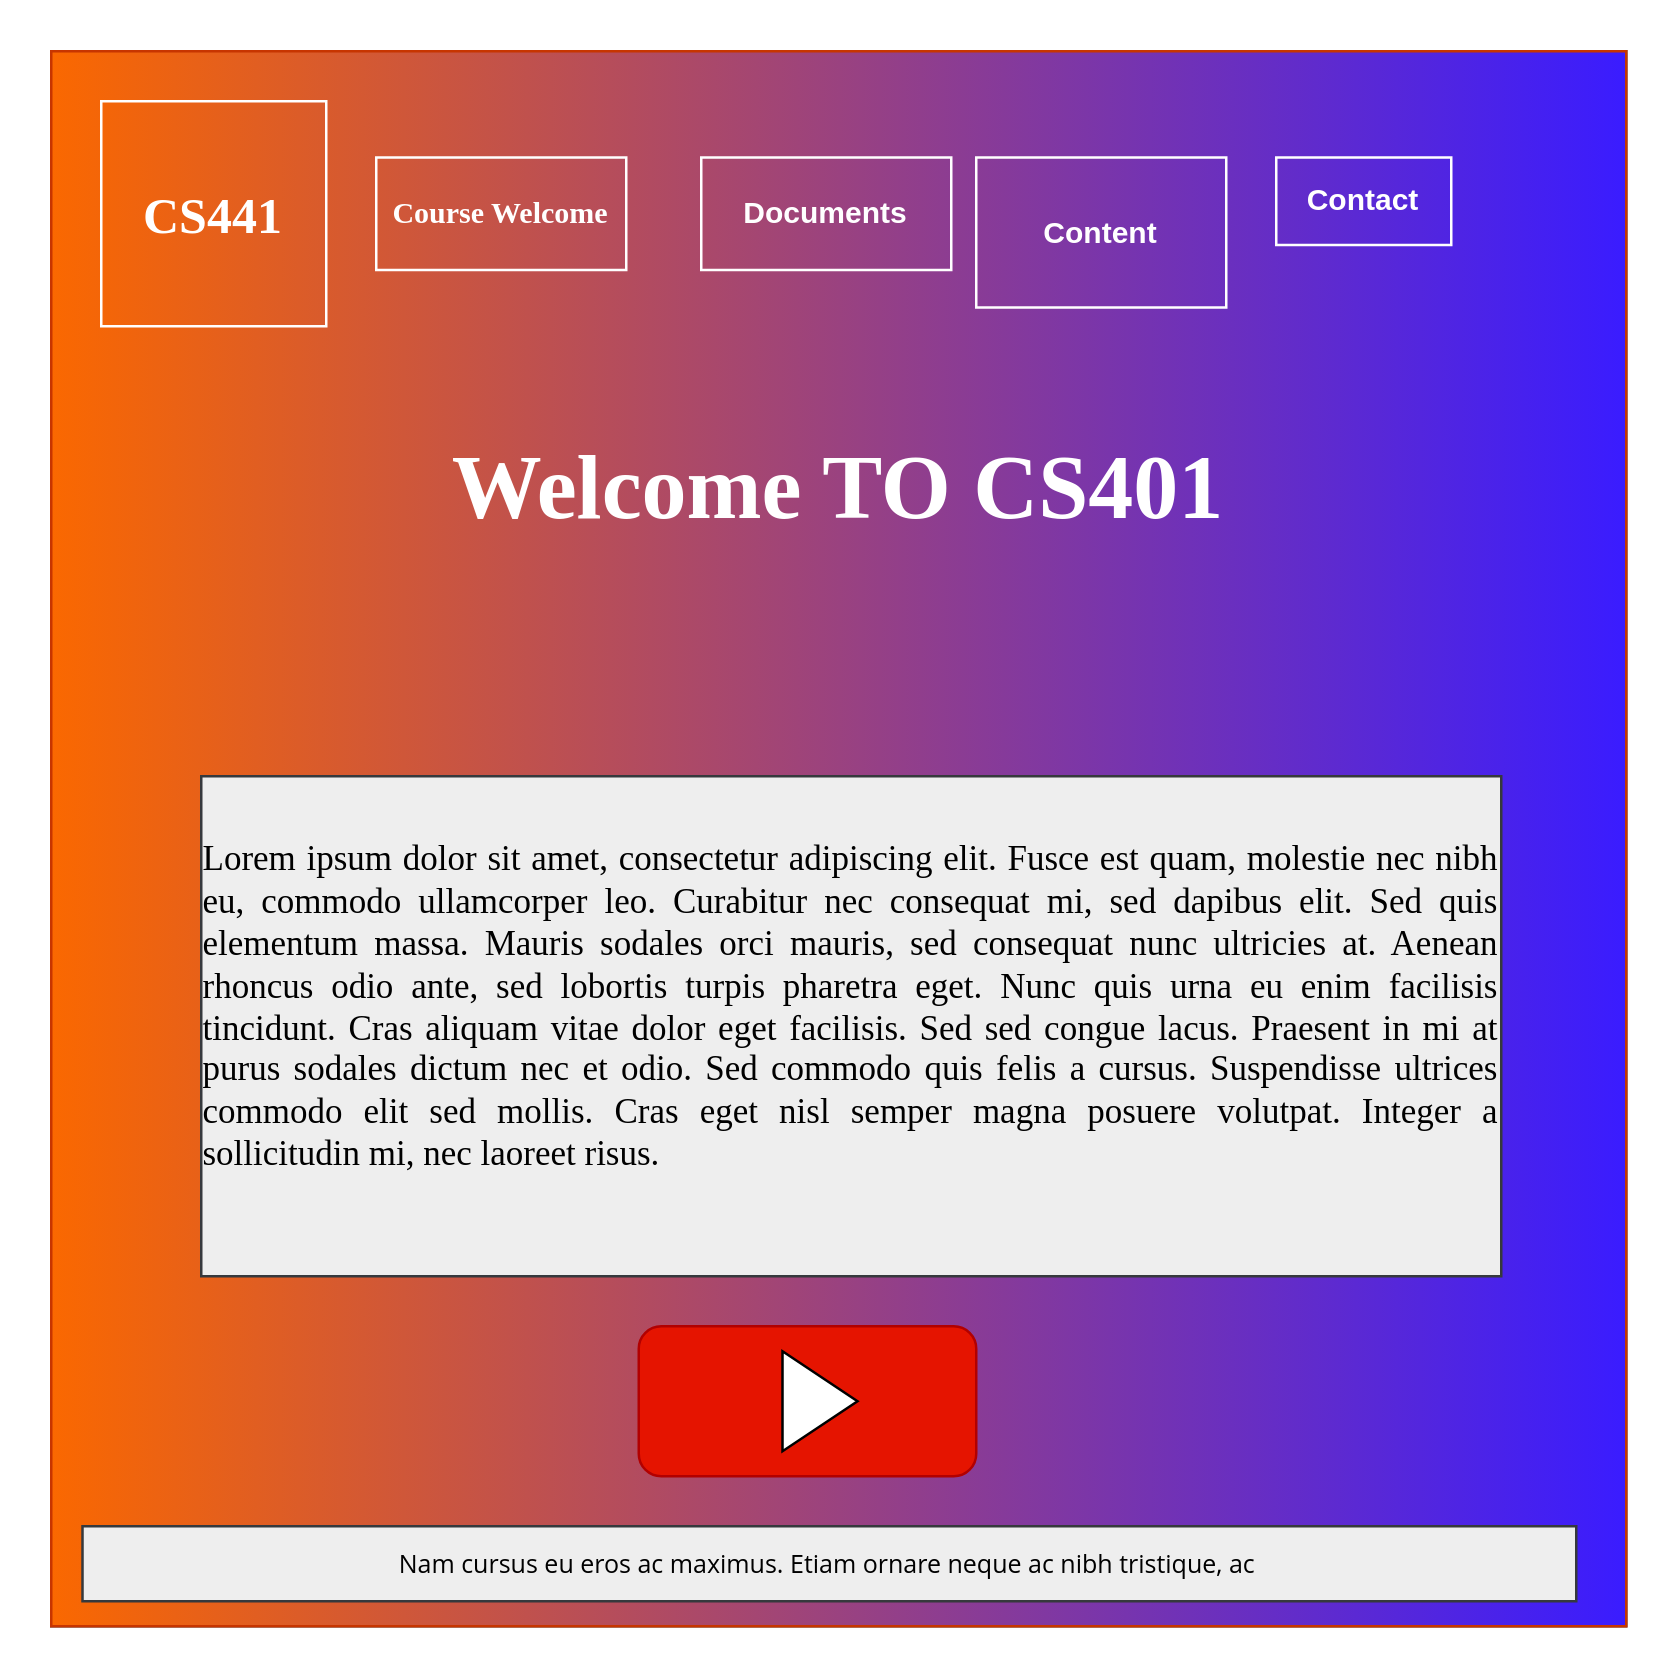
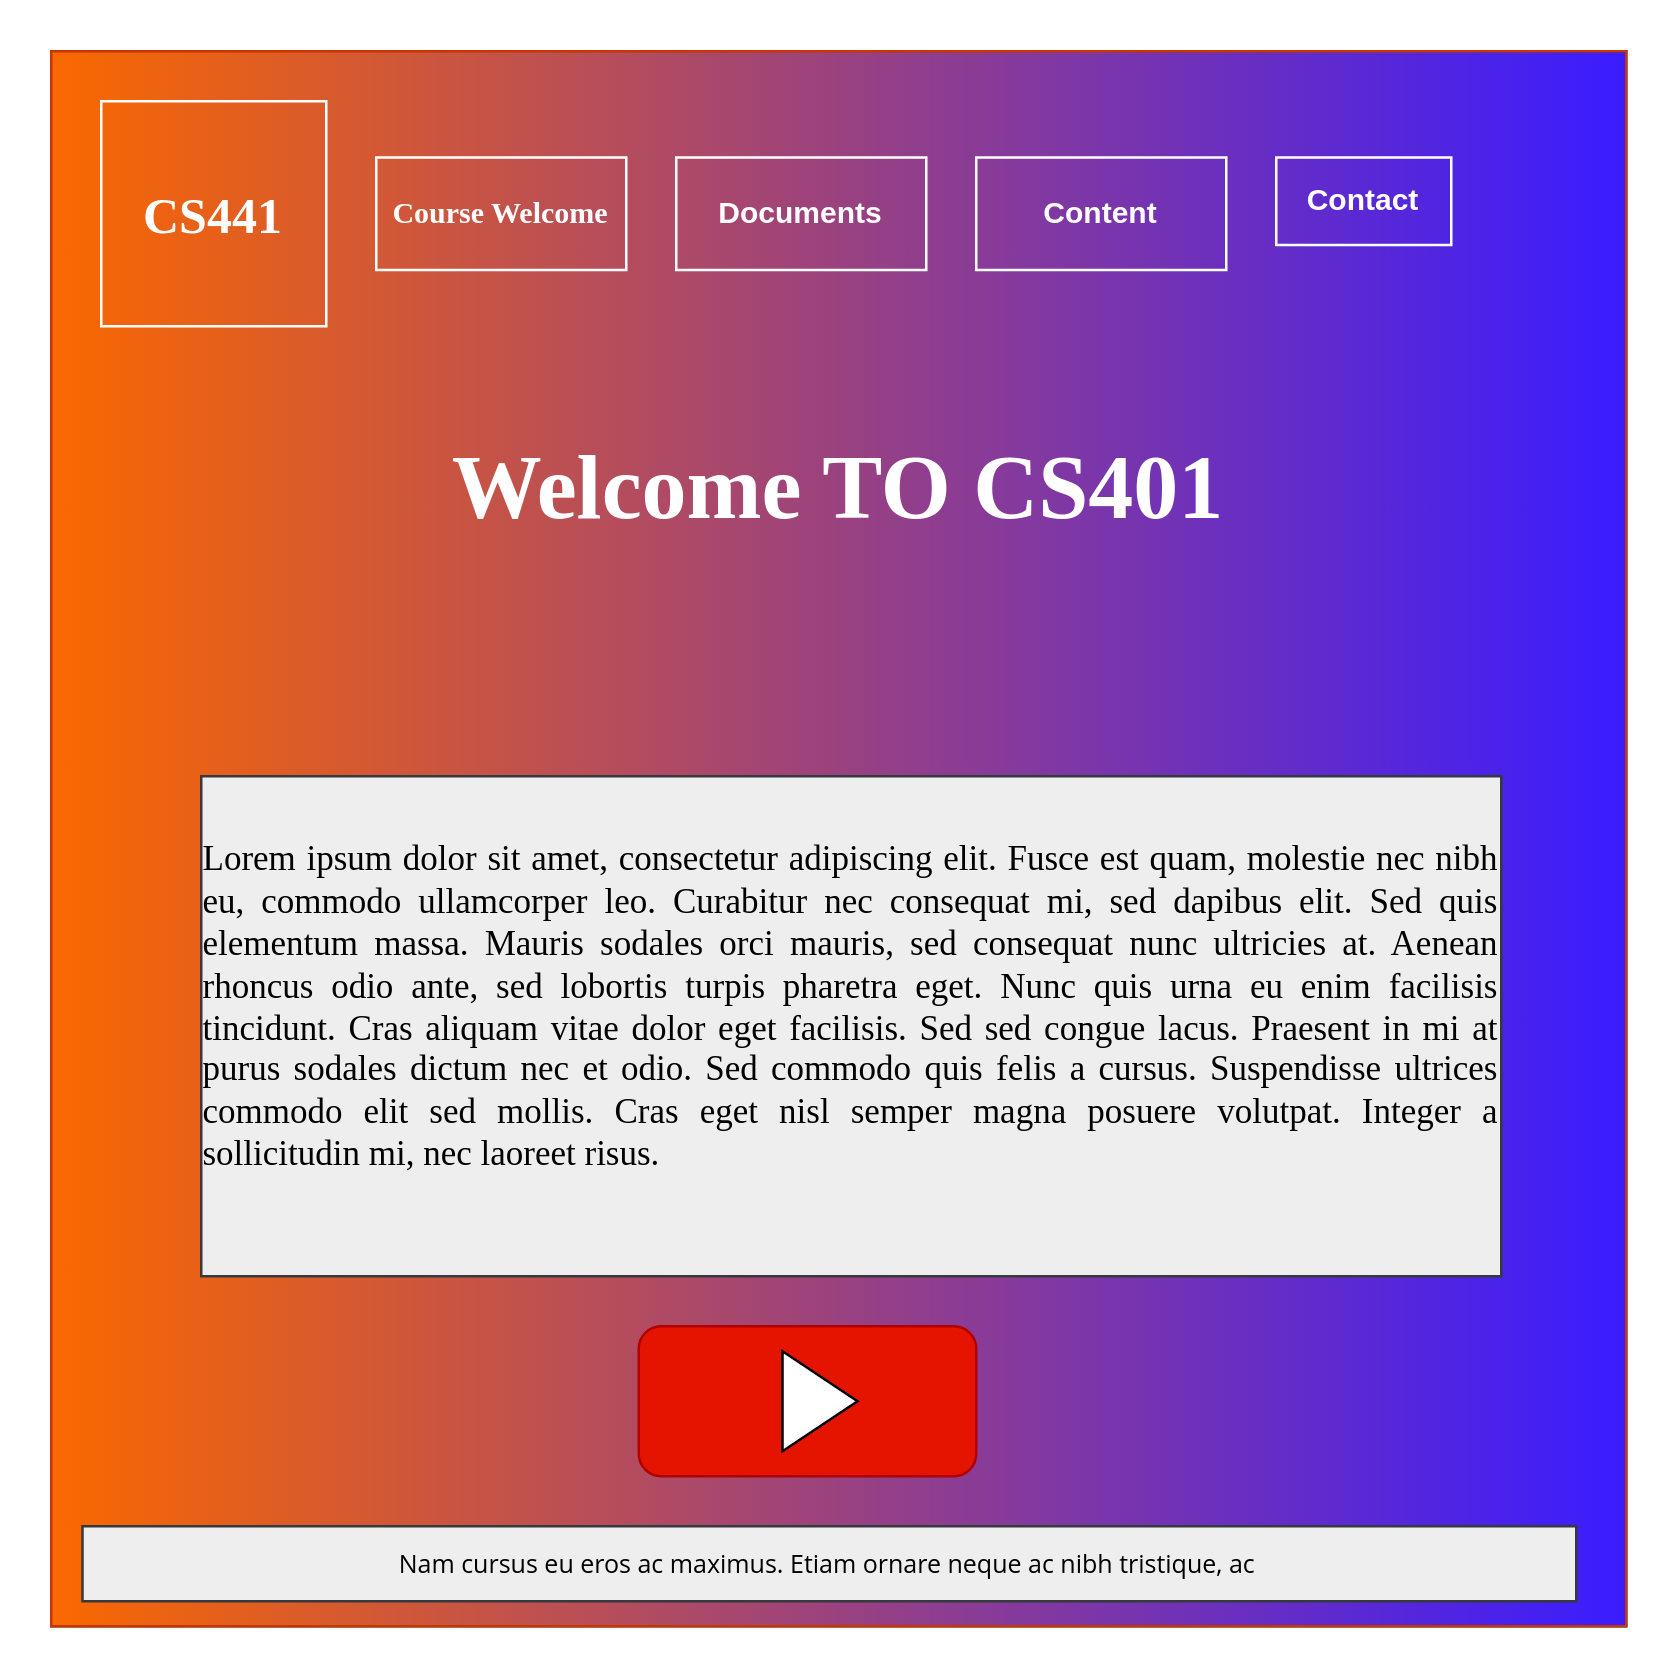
(826, 214) -> (801, 214)
(1101, 233) -> (1101, 214)
